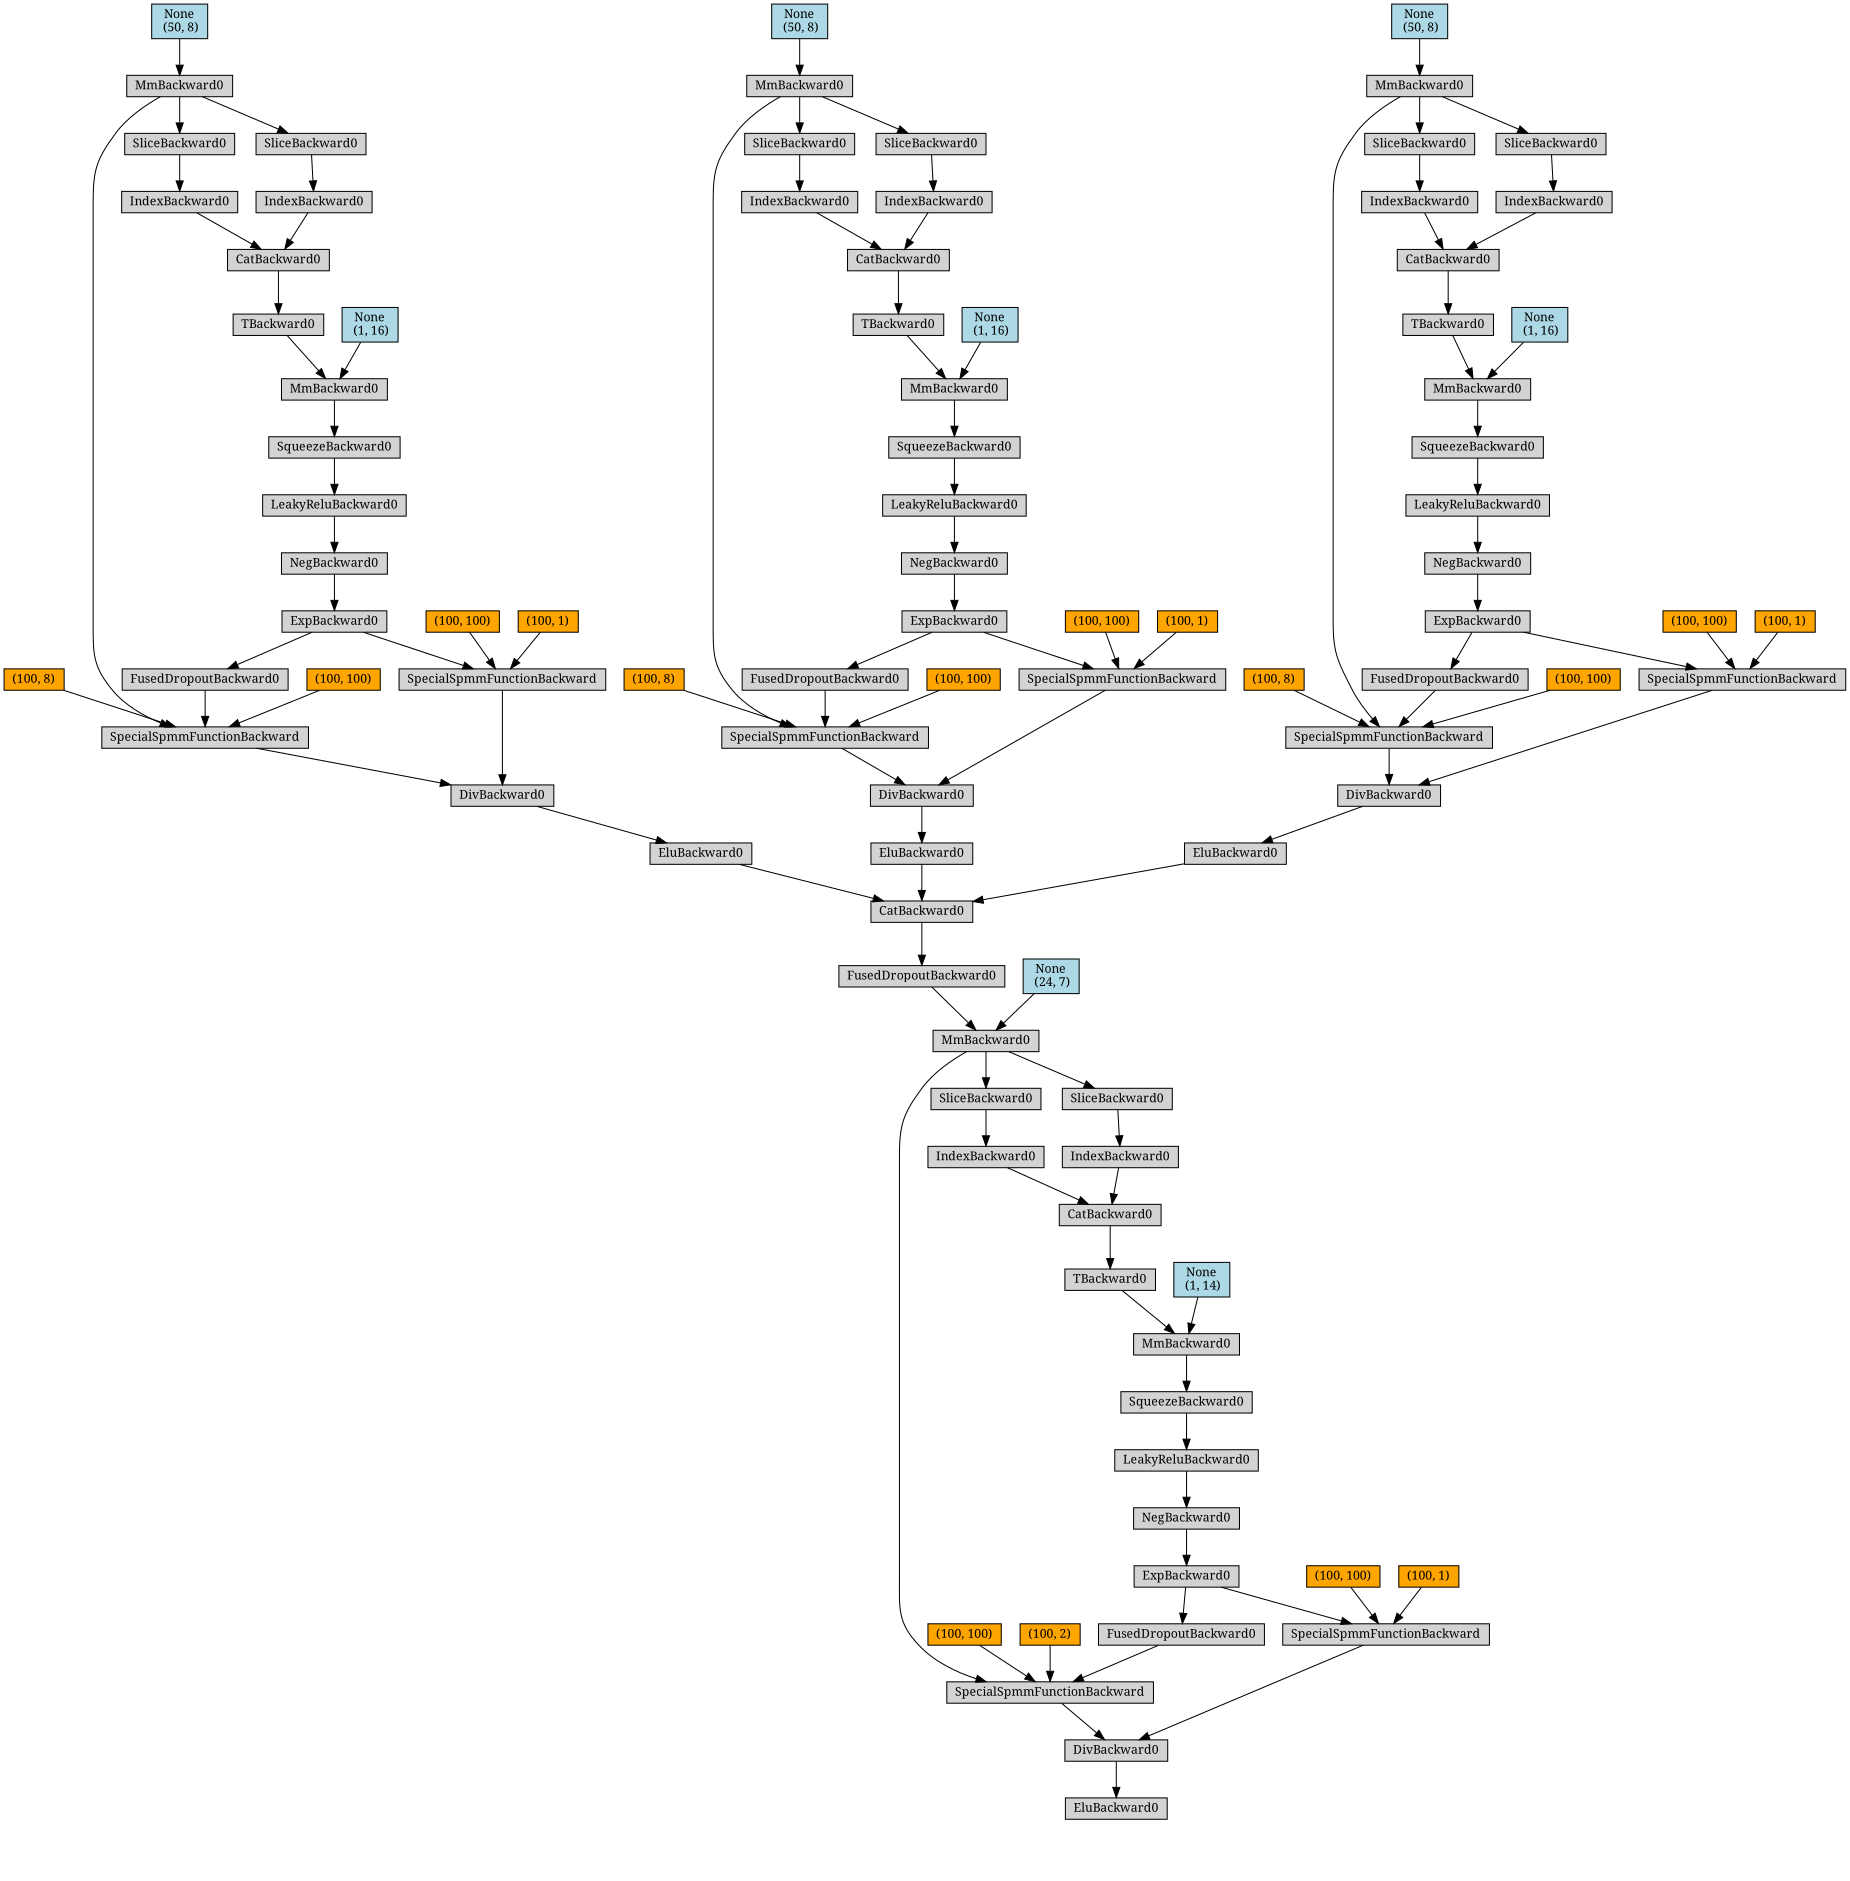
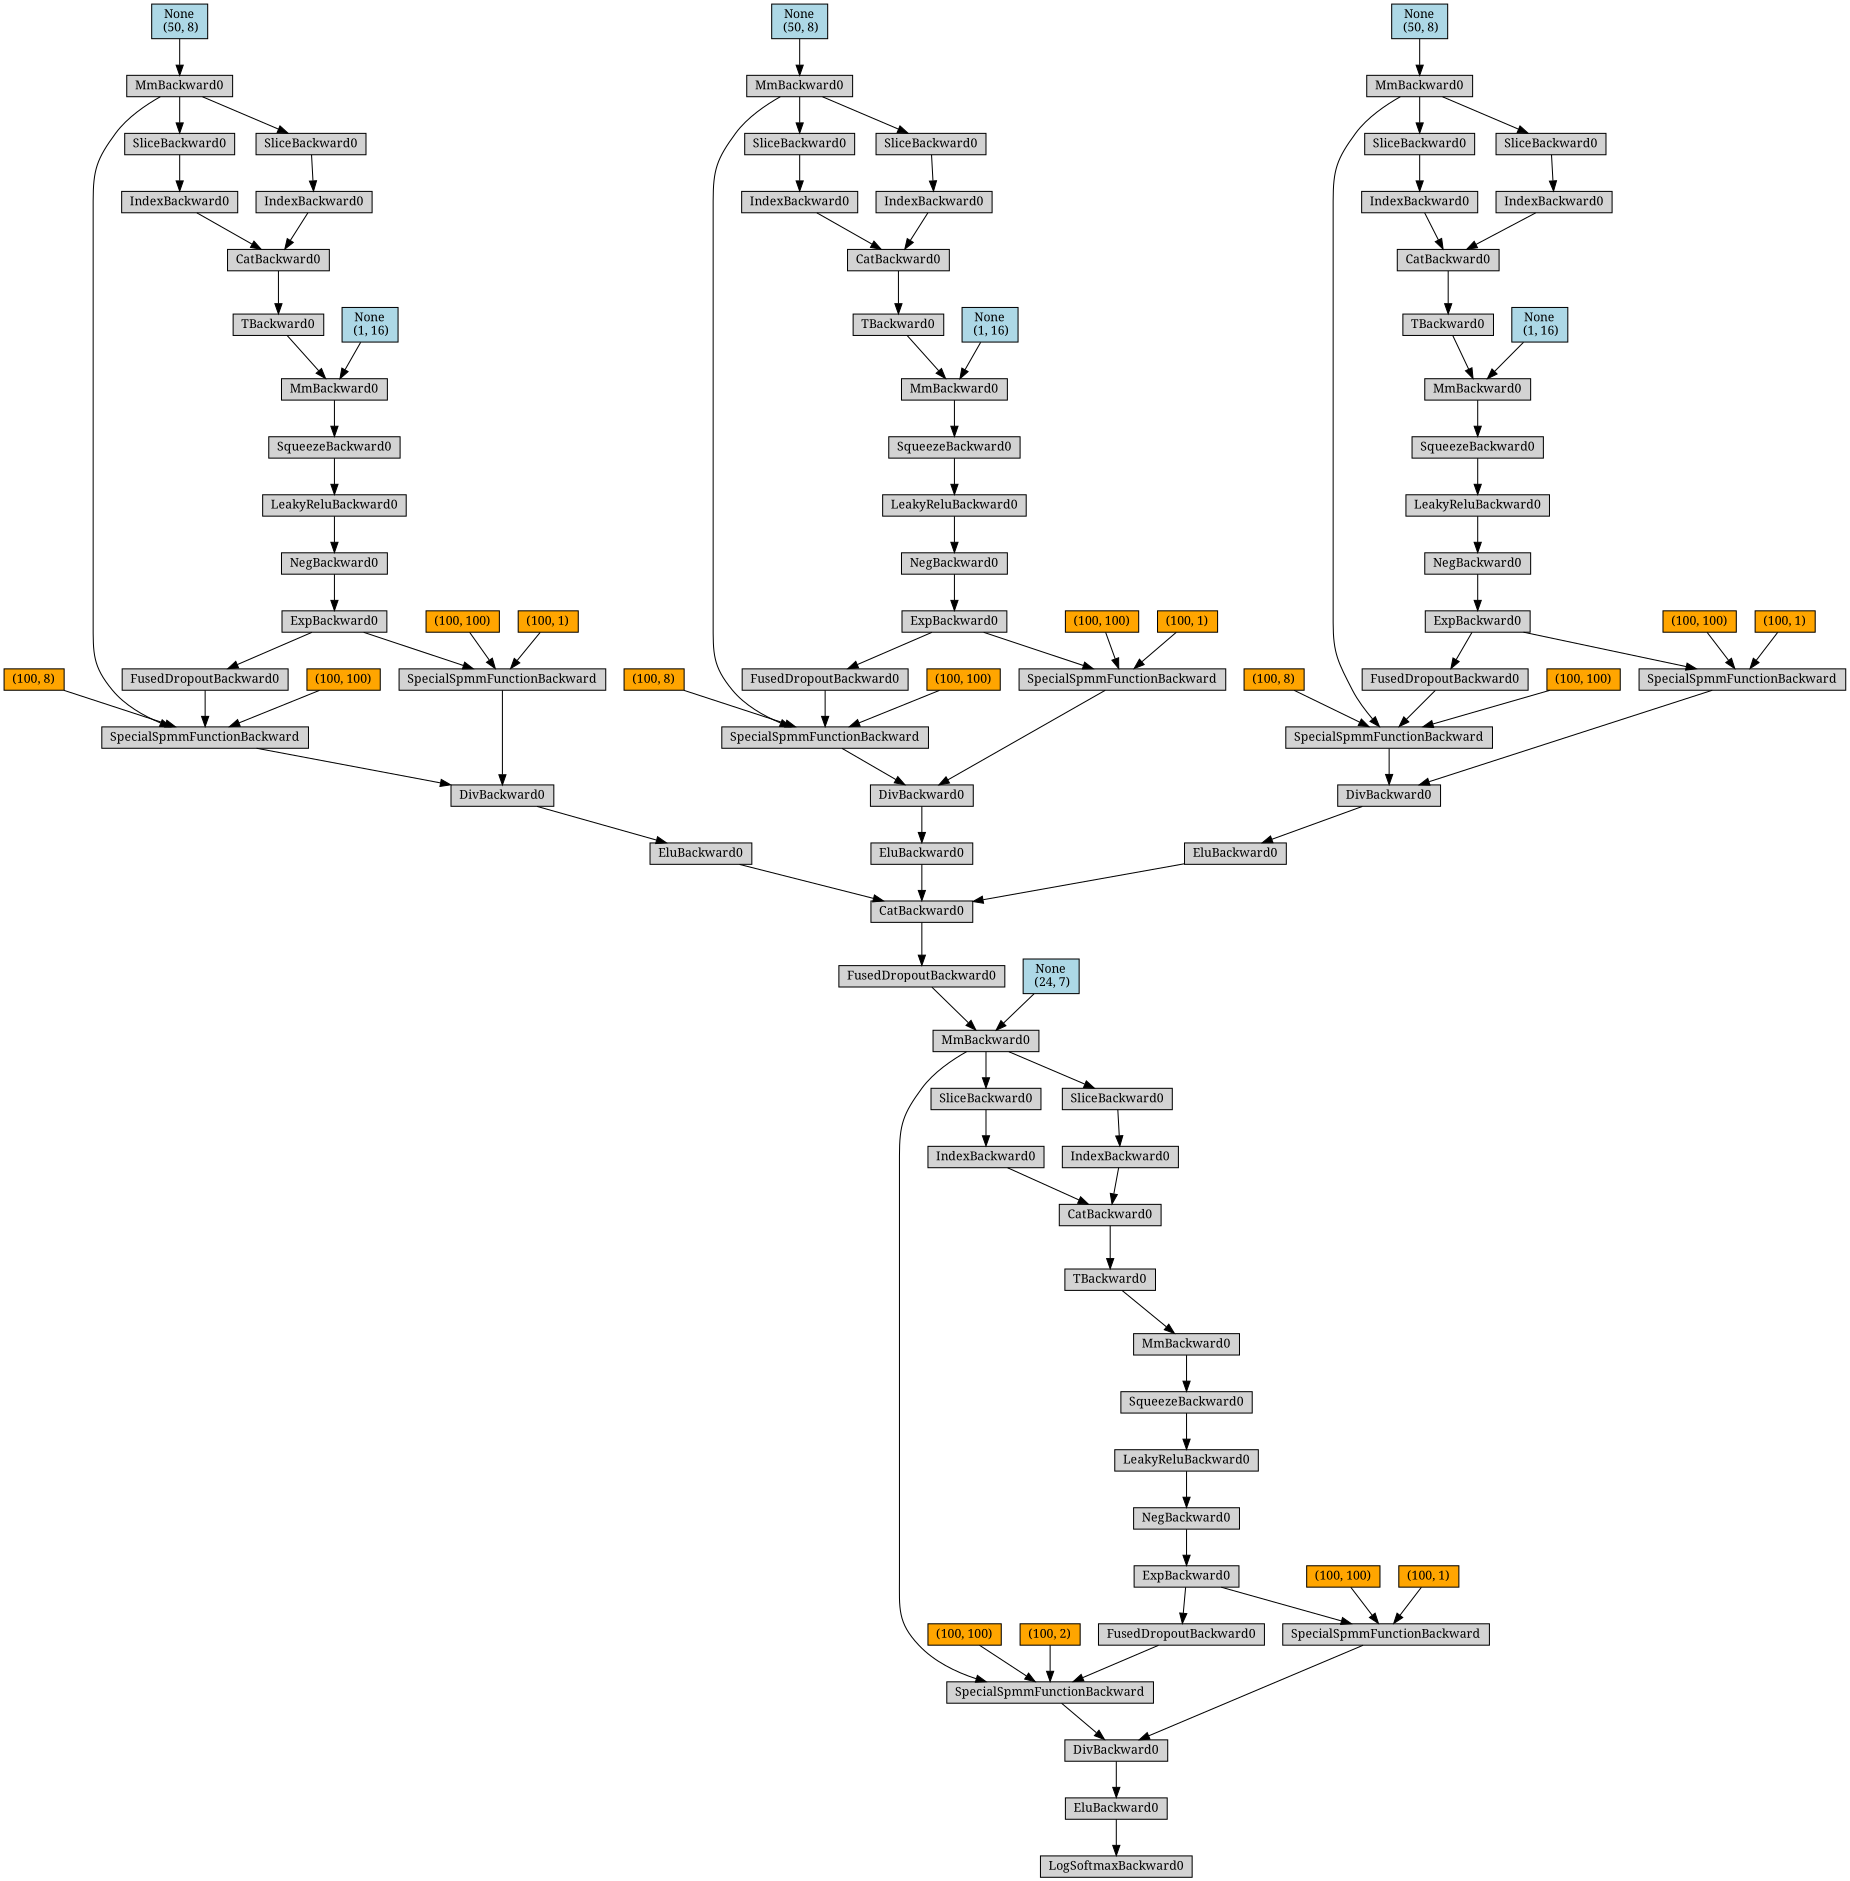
(1202, 1280) -> none
none -> (1116, 1867)
